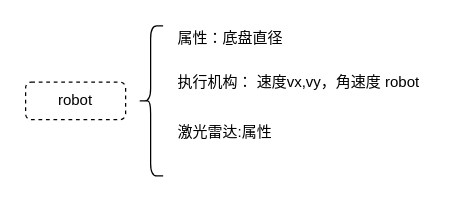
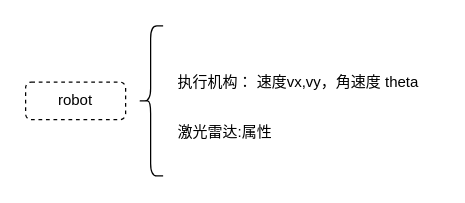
(238, 38) -> none
(305, 82) -> (305, 82)
